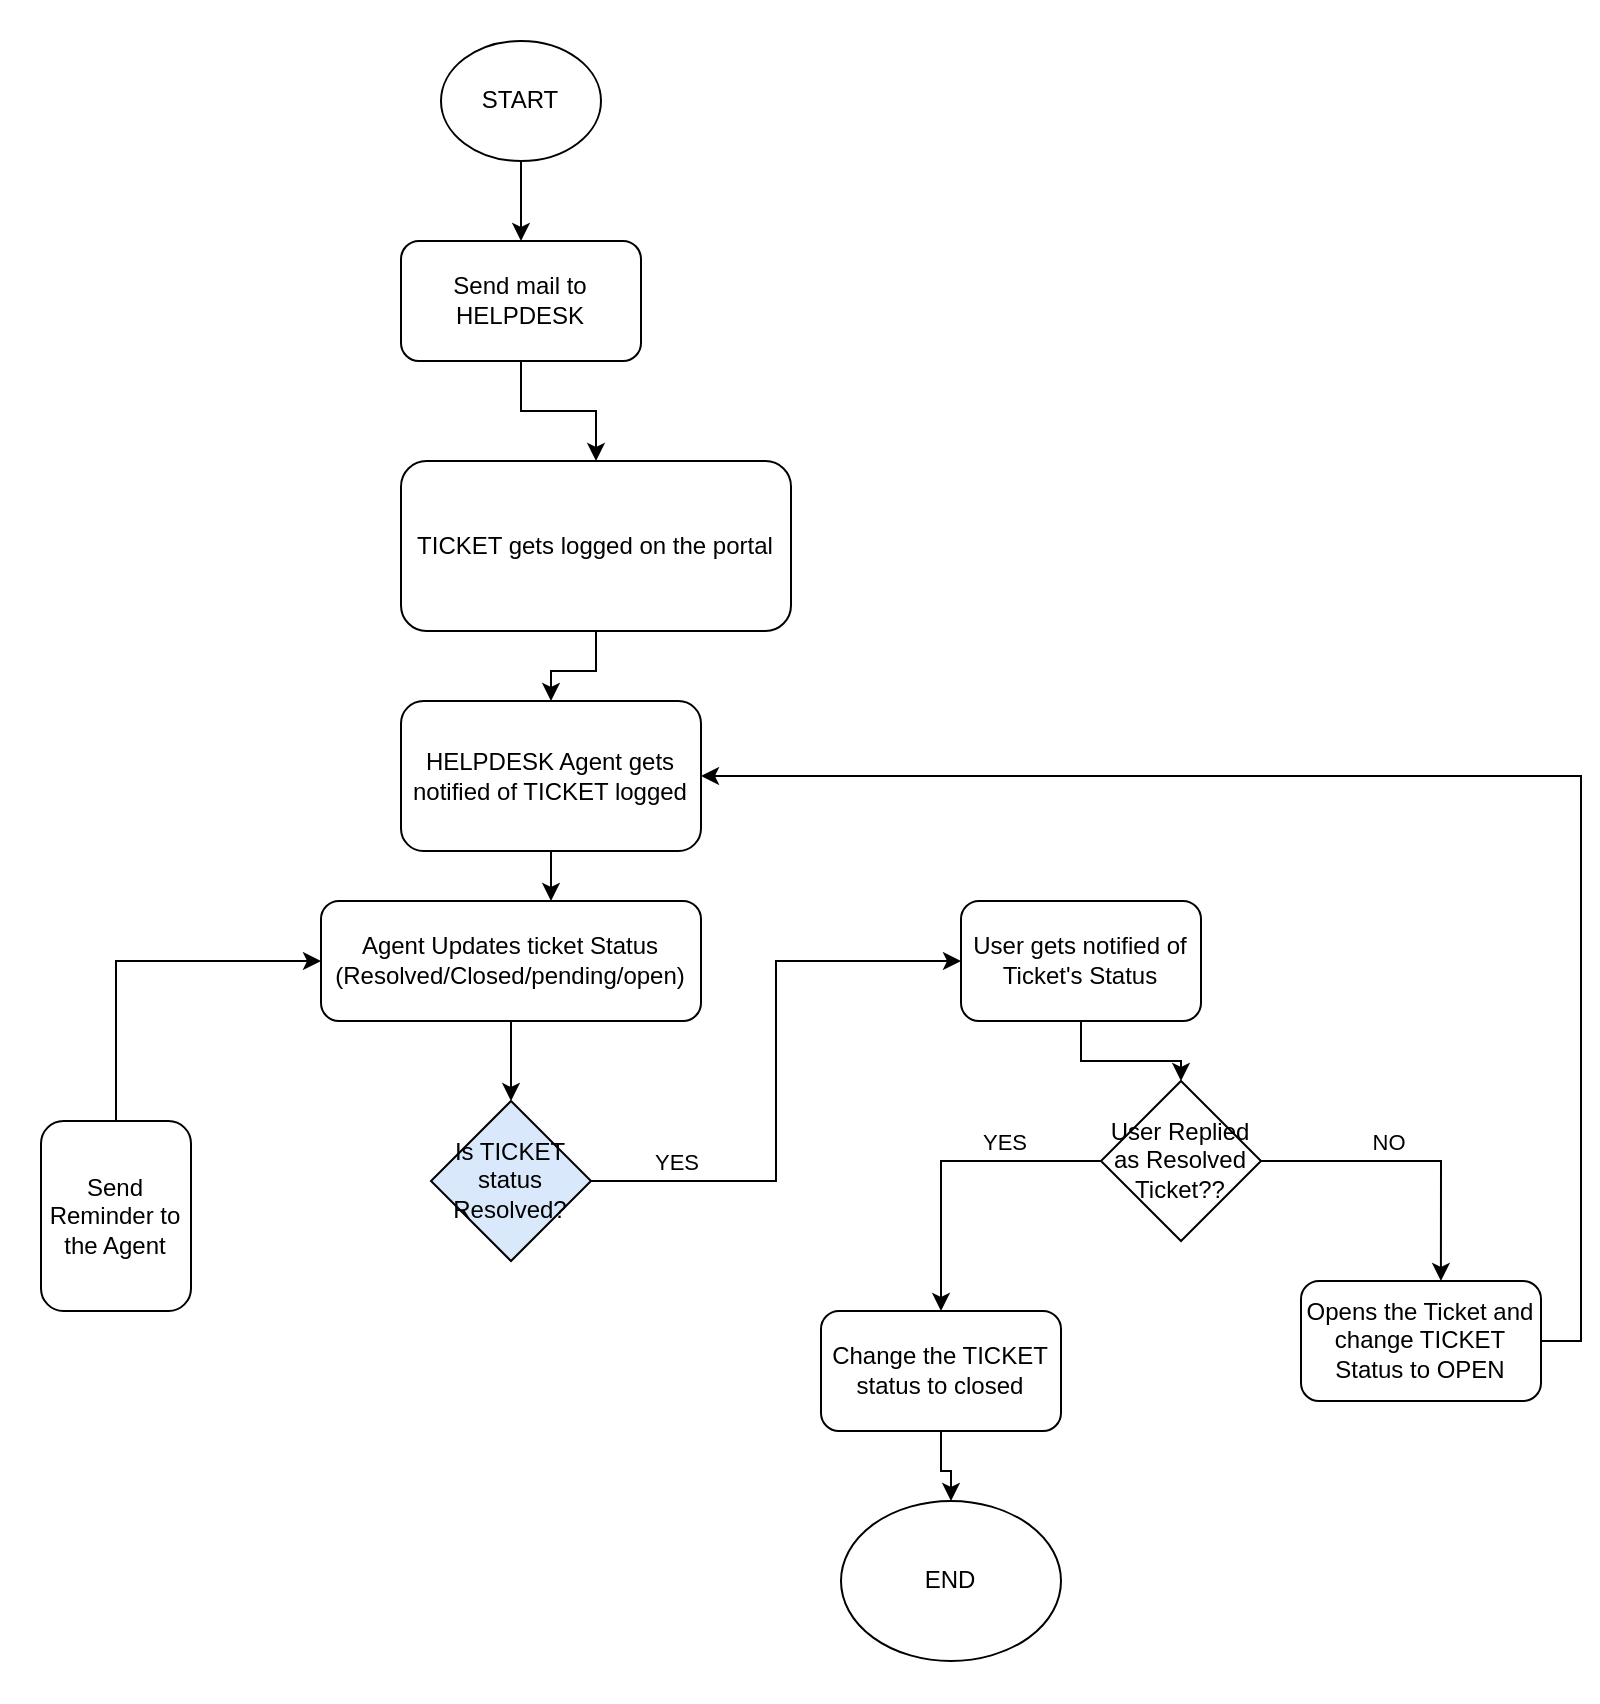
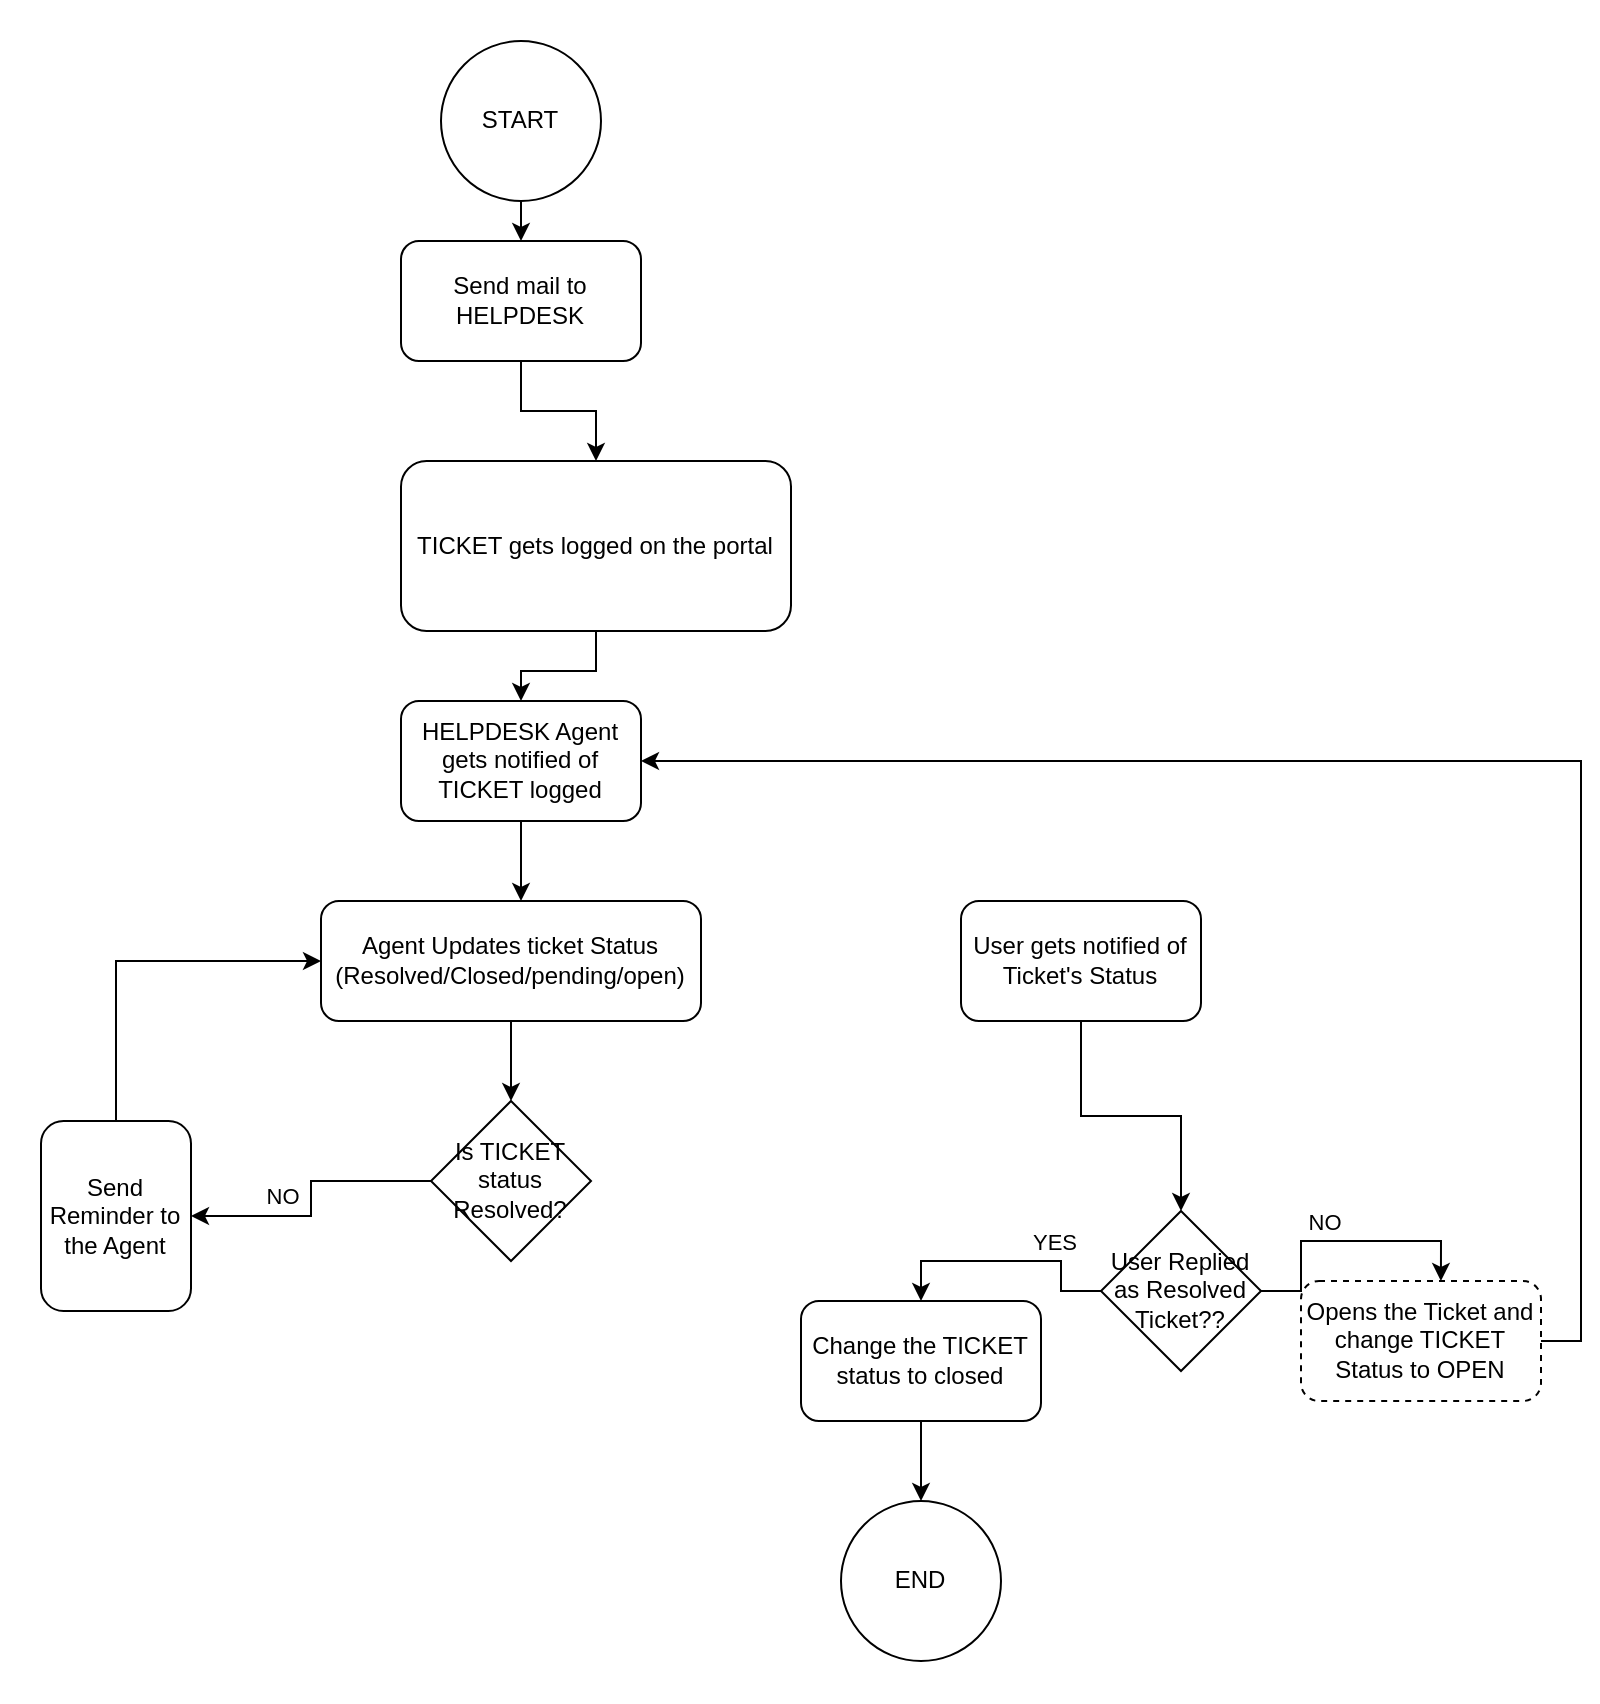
(521, 101) -> (521, 121)
(551, 776) -> (521, 761)
(776, 1078) -> none
(1181, 1161) -> (1181, 1291)
(511, 1181) -> (511, 1181)
none -> (311, 1192)
(1421, 1341) -> (1421, 1341)
(941, 1371) -> (921, 1361)
(951, 1581) -> (921, 1581)
